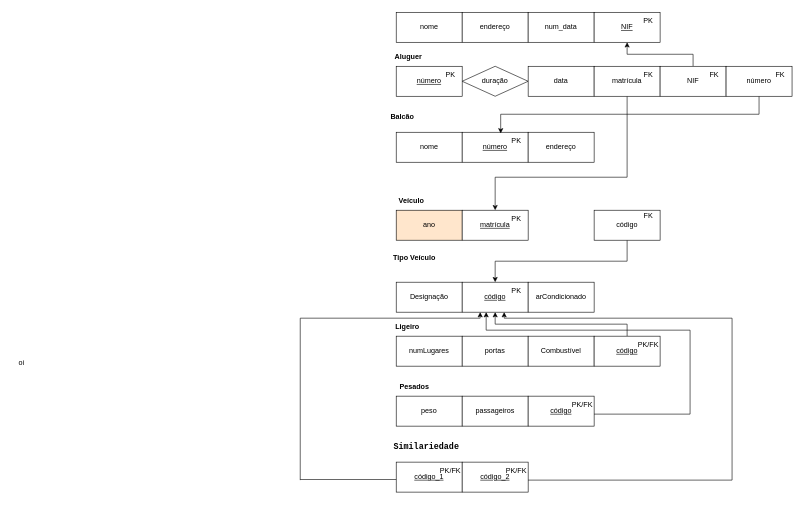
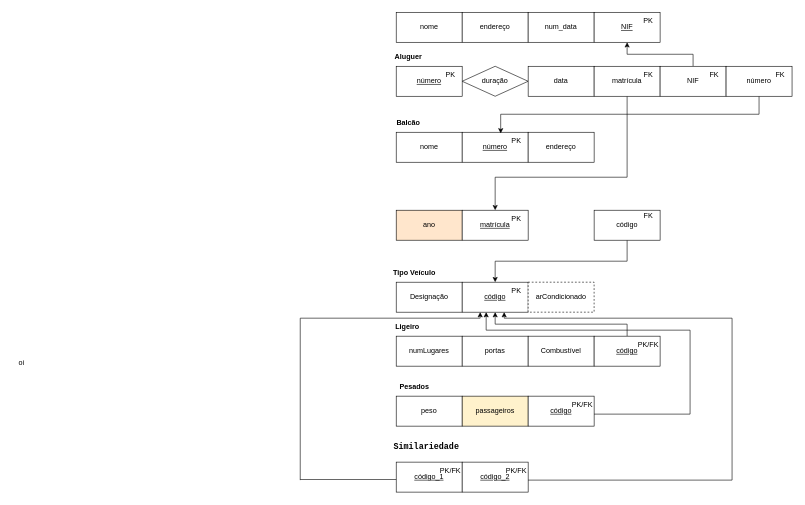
(402, 117) -> (408, 123)
(411, 201) -> none
(414, 258) -> (414, 273)
(561, 297) -> (561, 297)
(495, 411) -> (495, 411)
